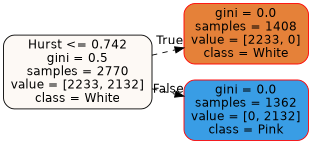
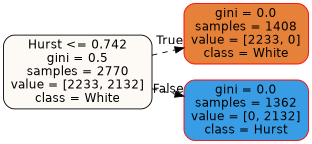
(246, 110) -> (246, 110)
